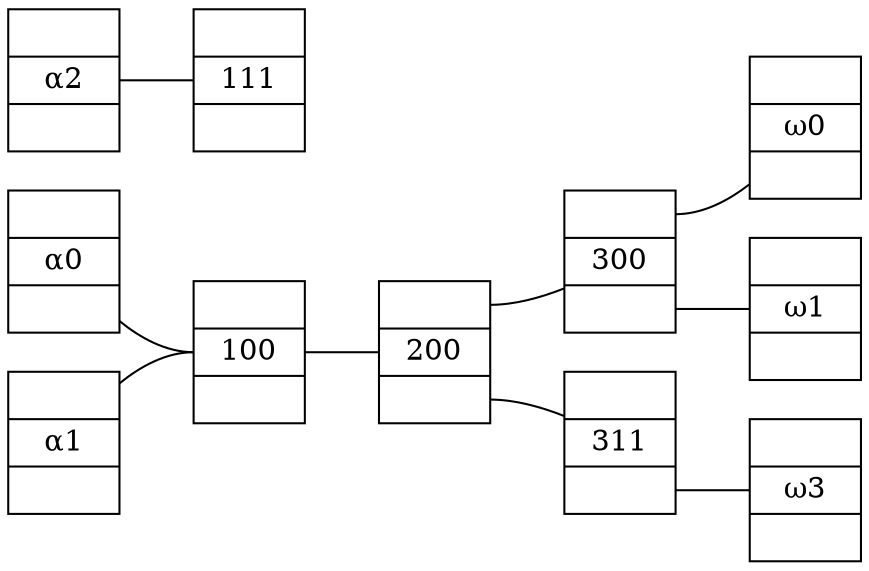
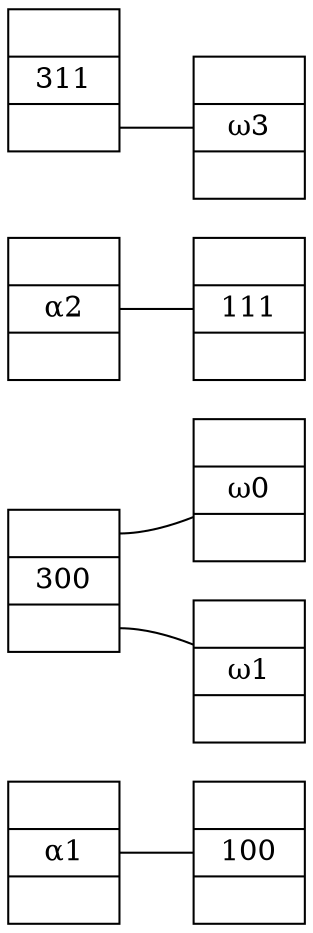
(64, 262) -> none
(435, 352) -> none
